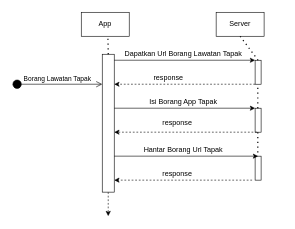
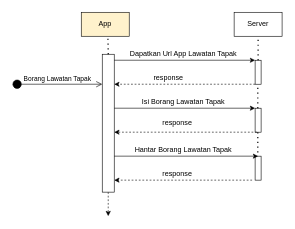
(105, 24) -> (105, 24)
(240, 24) -> (258, 24)
(184, 54) -> (184, 54)
(184, 102) -> (184, 102)
(184, 150) -> (184, 150)
